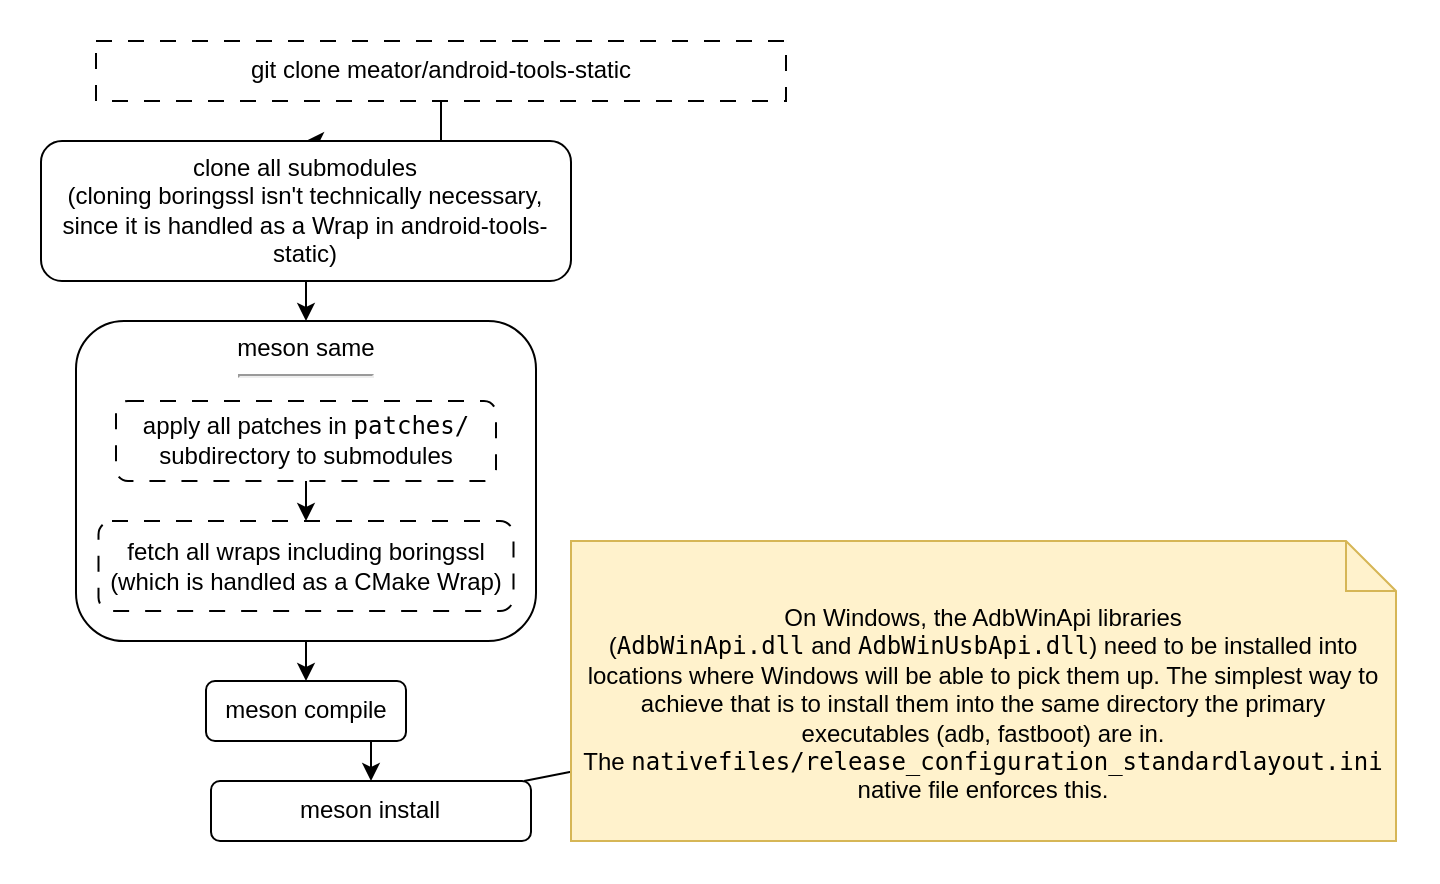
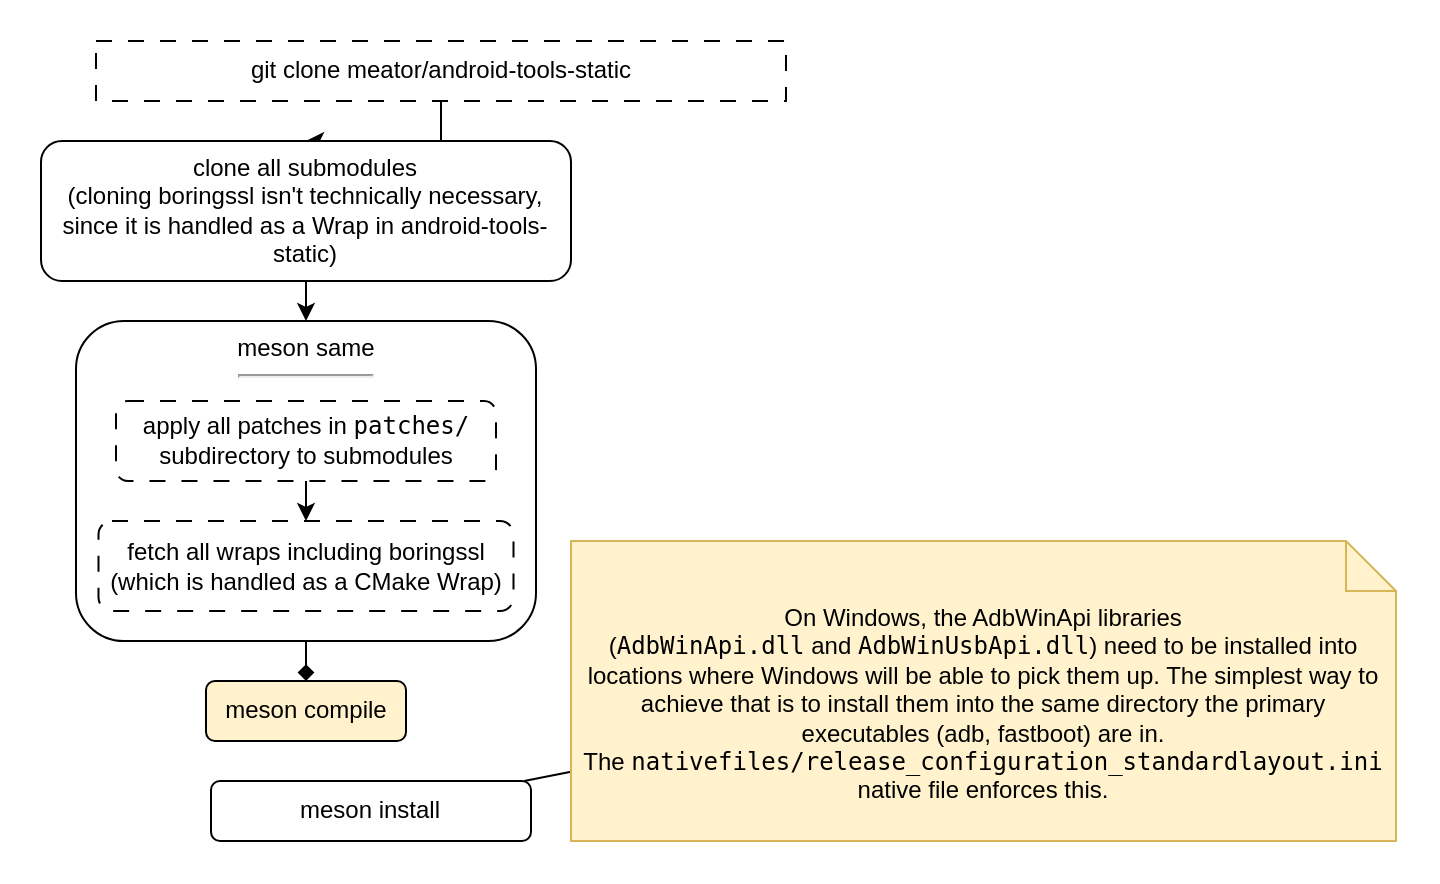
(306, 666) -> (306, 665)
(306, 711) -> (306, 711)
(371, 753) -> none
